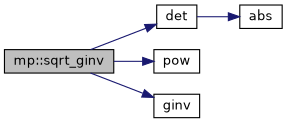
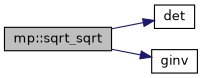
(261, 17) -> none
(59, 61) -> (58, 39)
(177, 61) -> none
